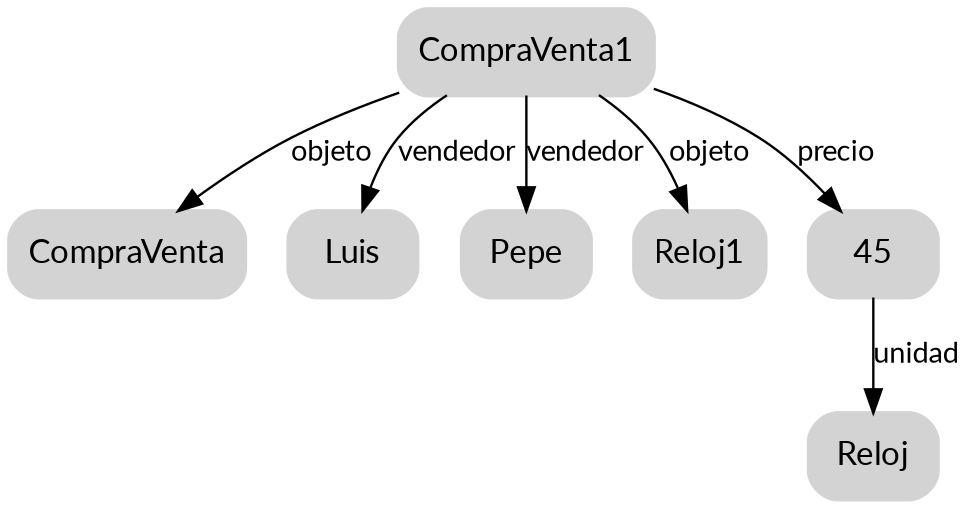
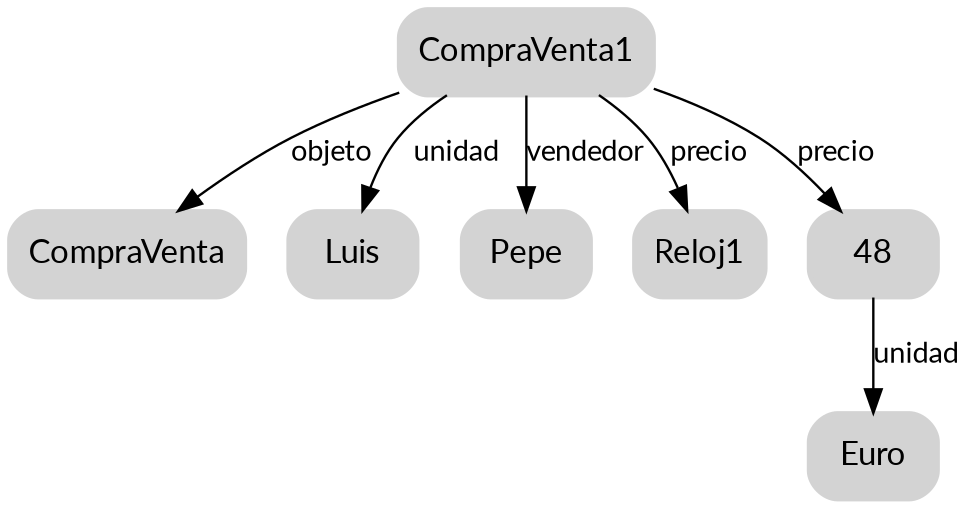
(457, 153) -> (457, 153)
(709, 153) -> (709, 153)
(873, 254) -> (873, 254)
(873, 456) -> (873, 456)
